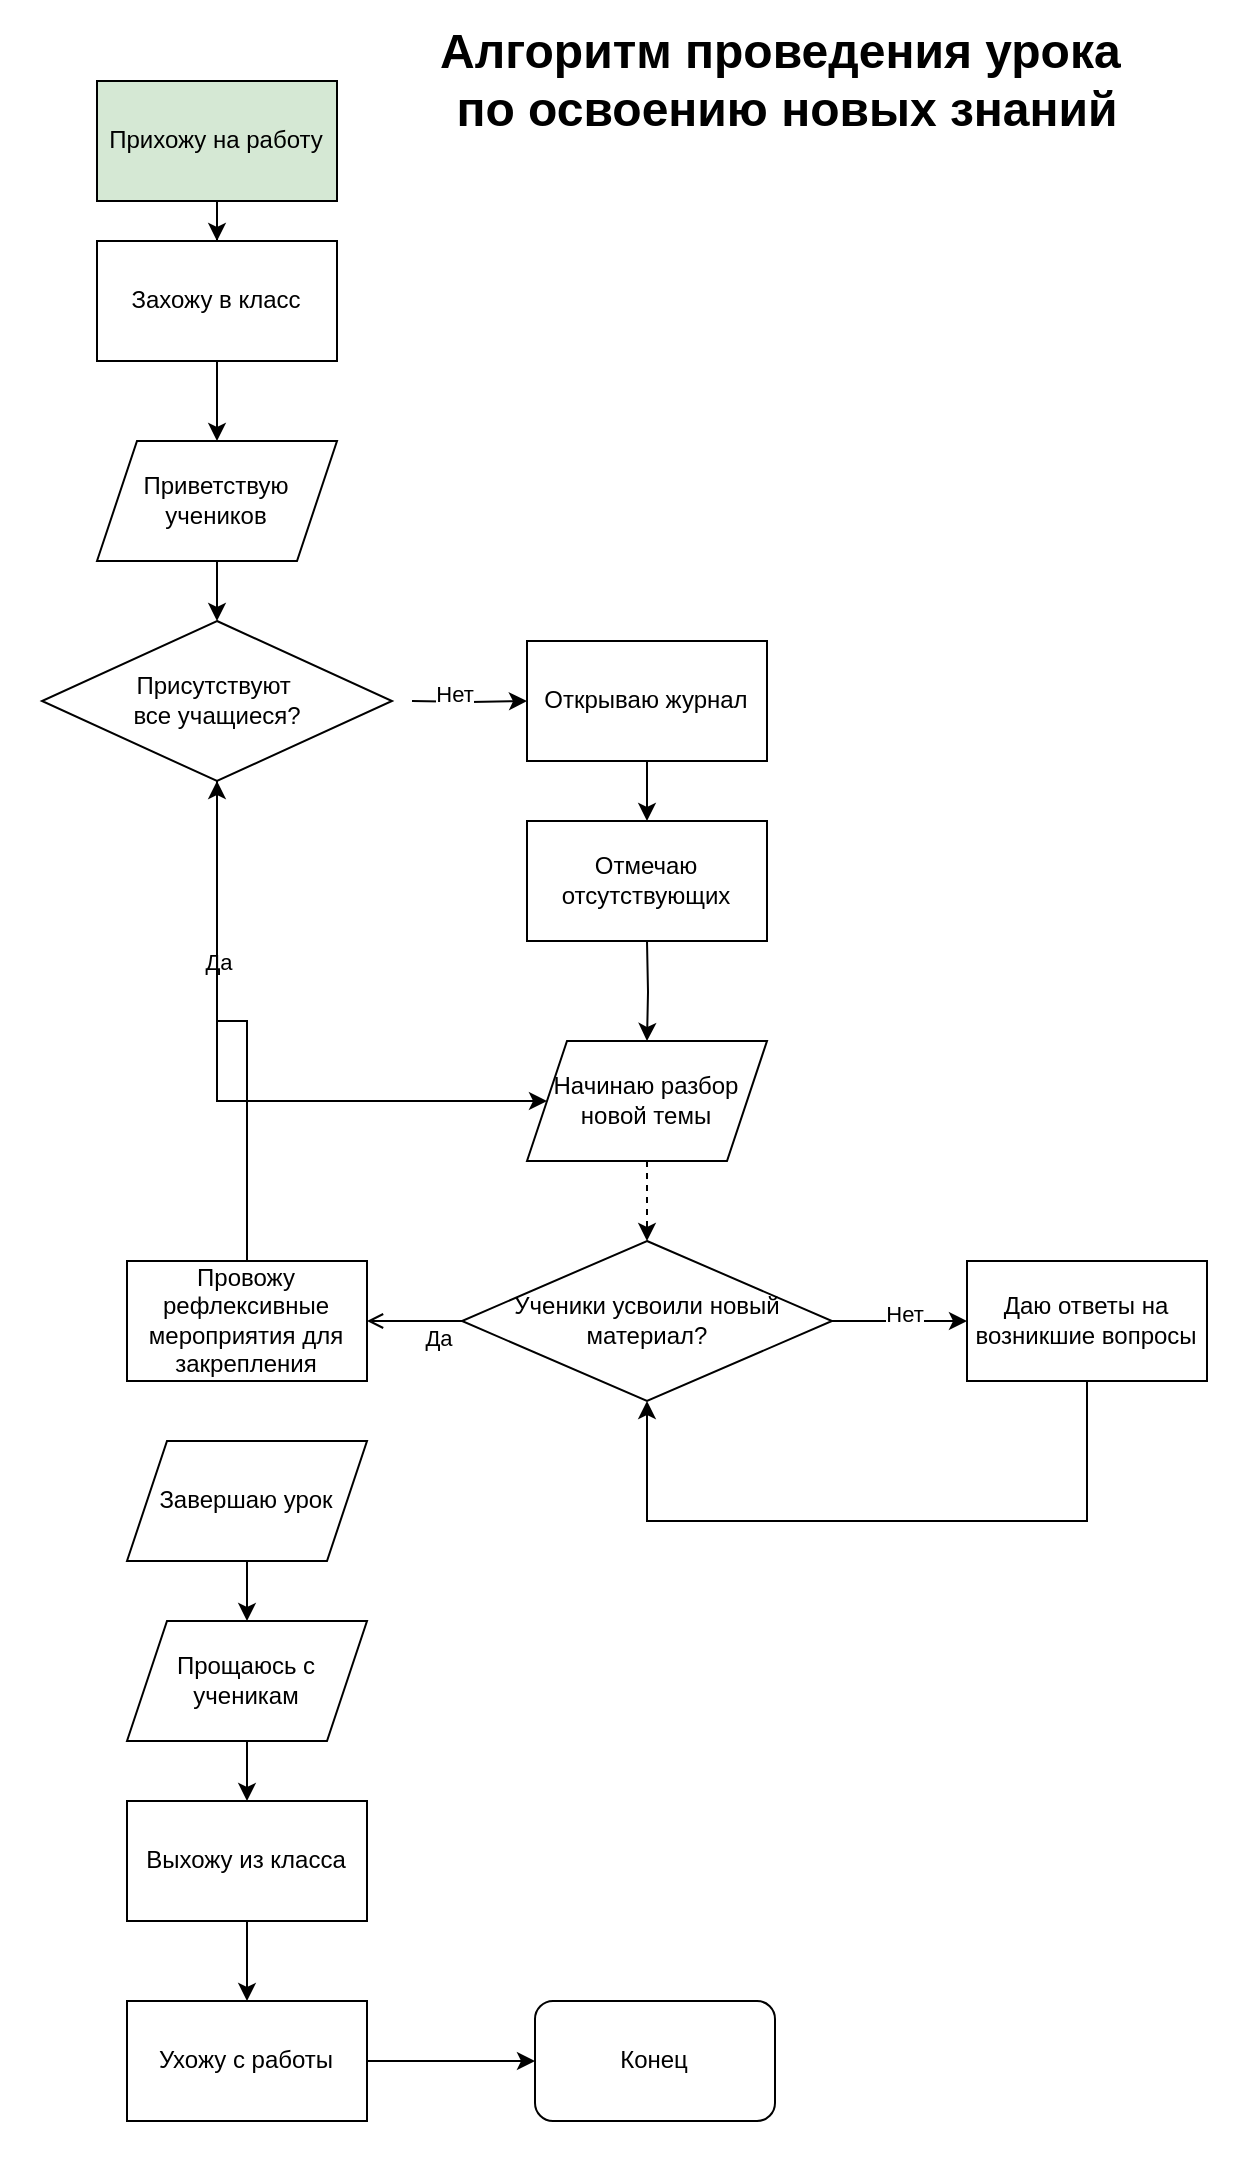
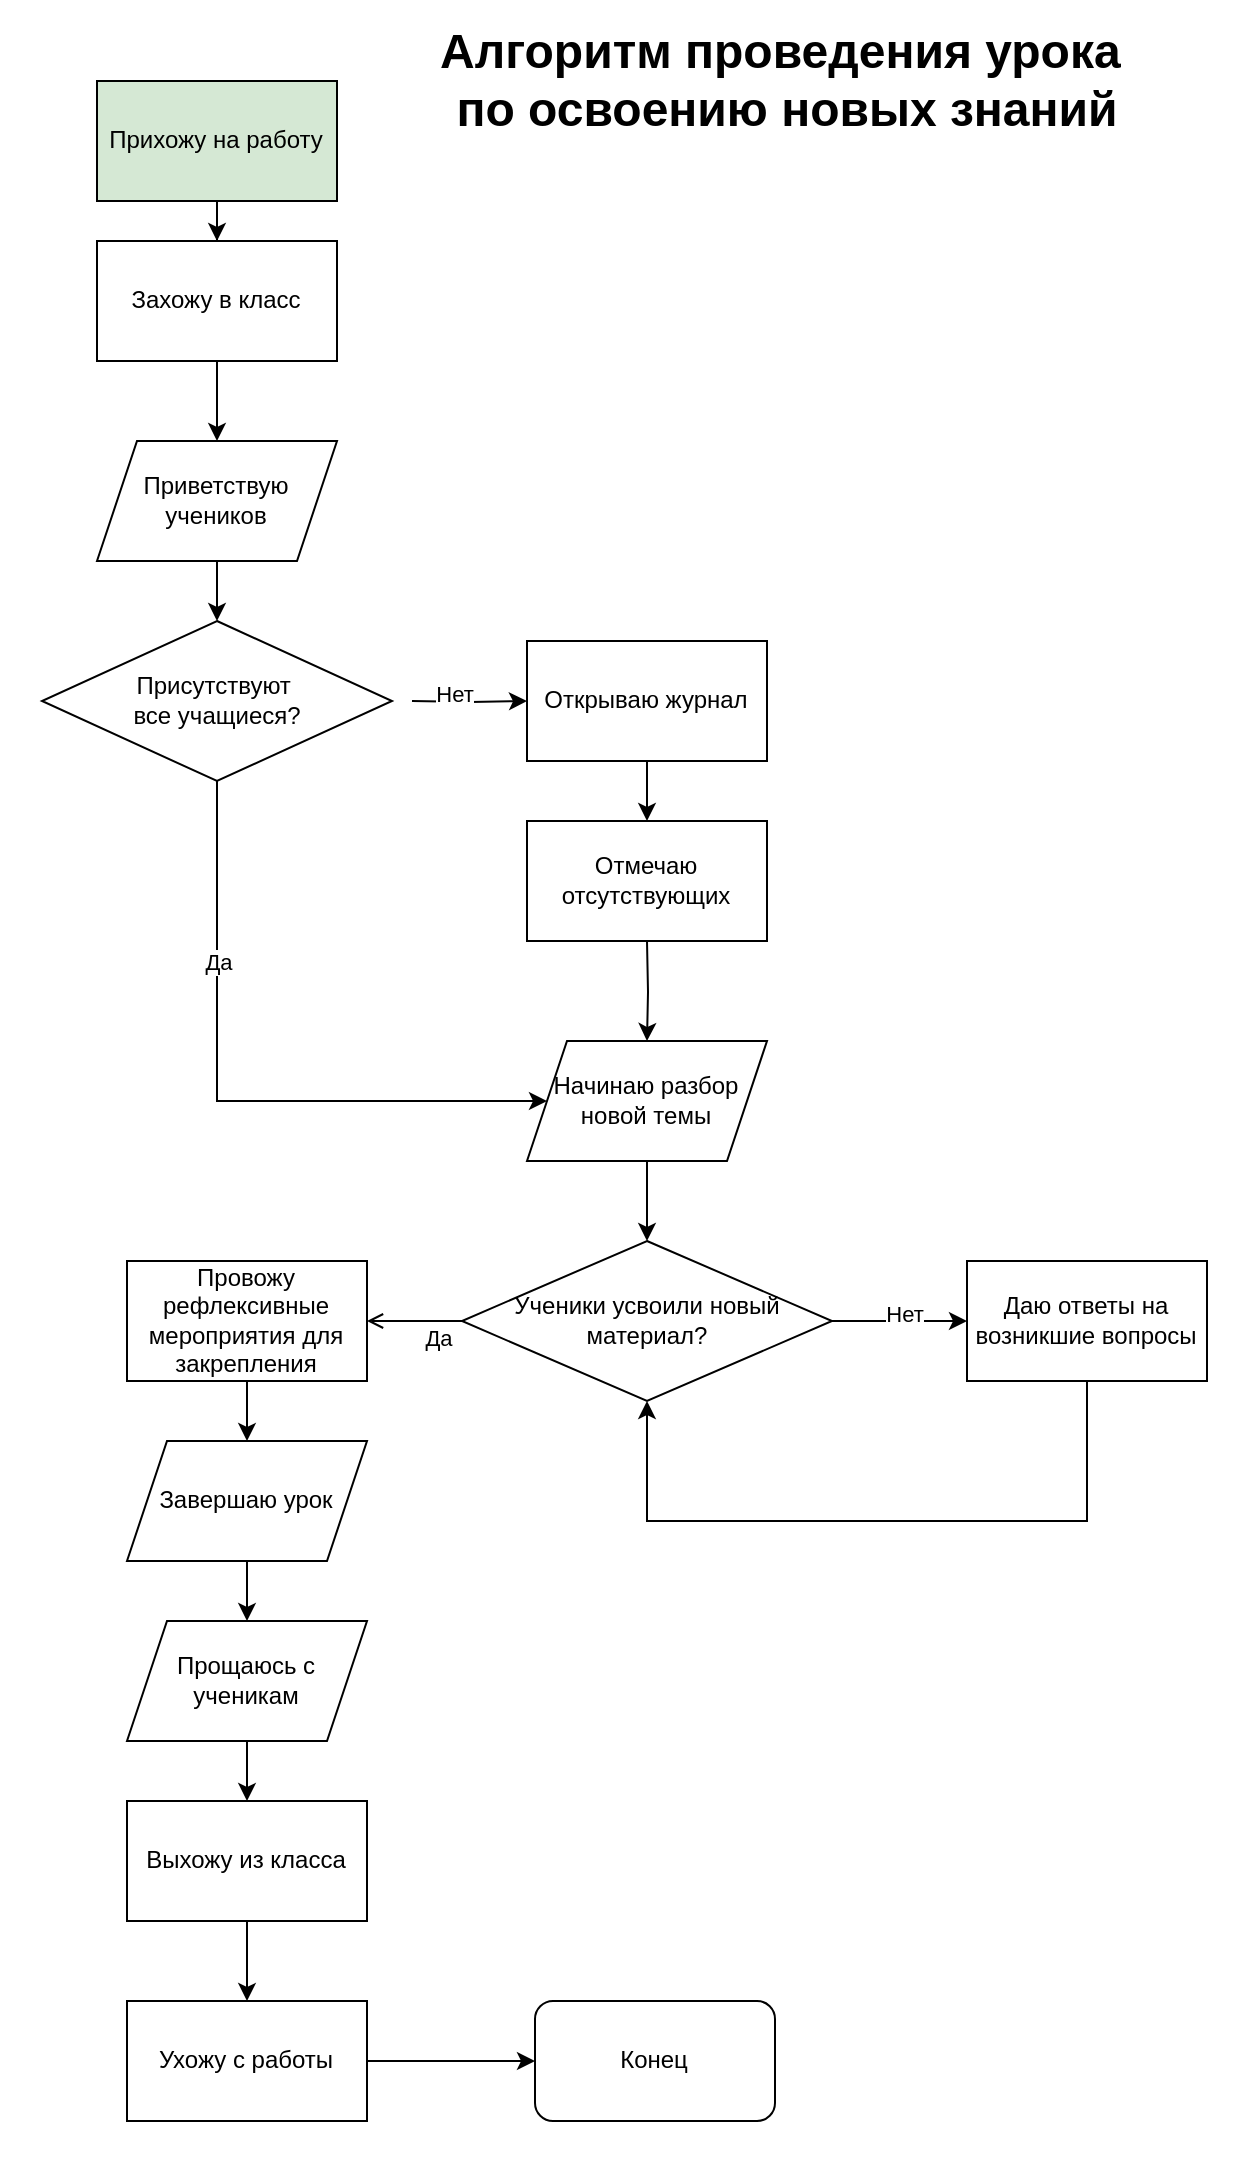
(247, 1128) -> (247, 1418)
(647, 1193) -> (647, 1193)
